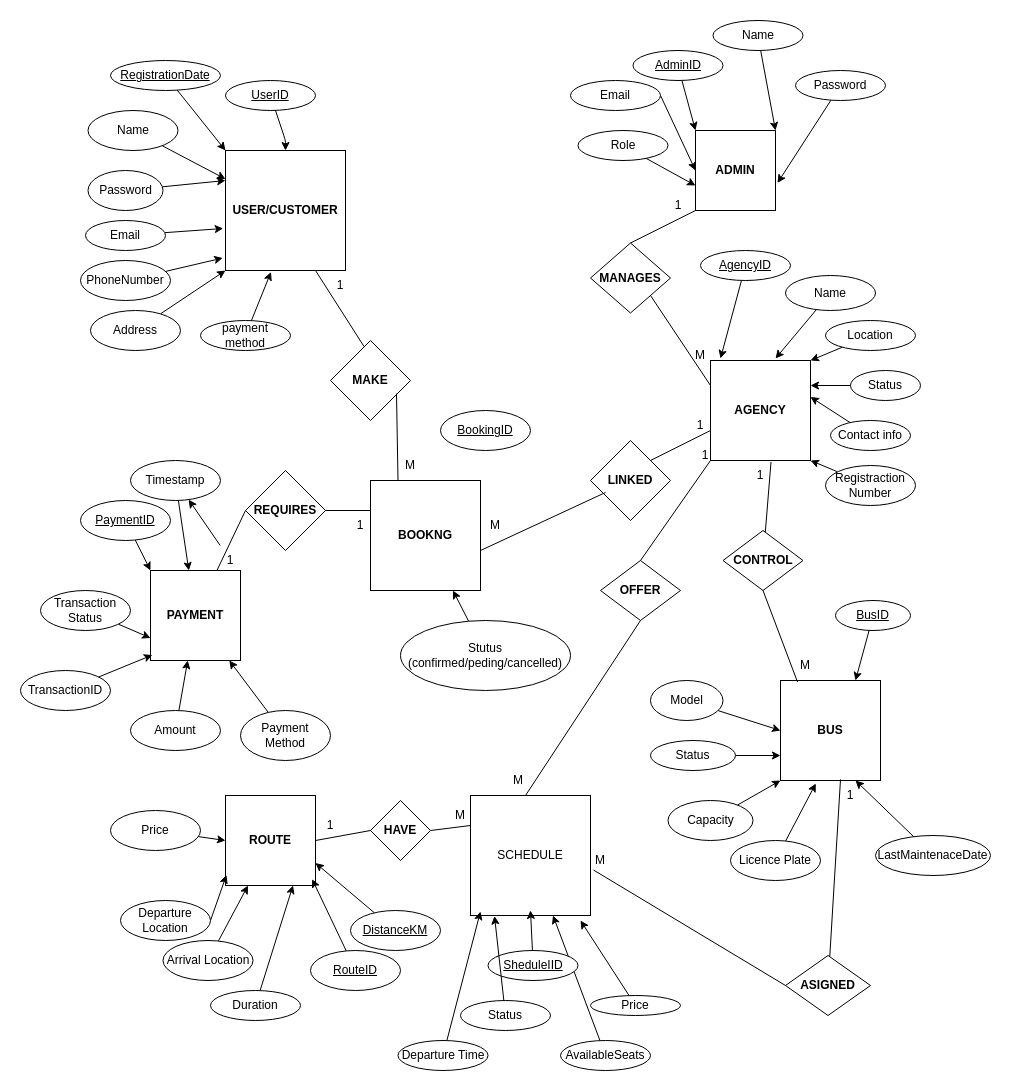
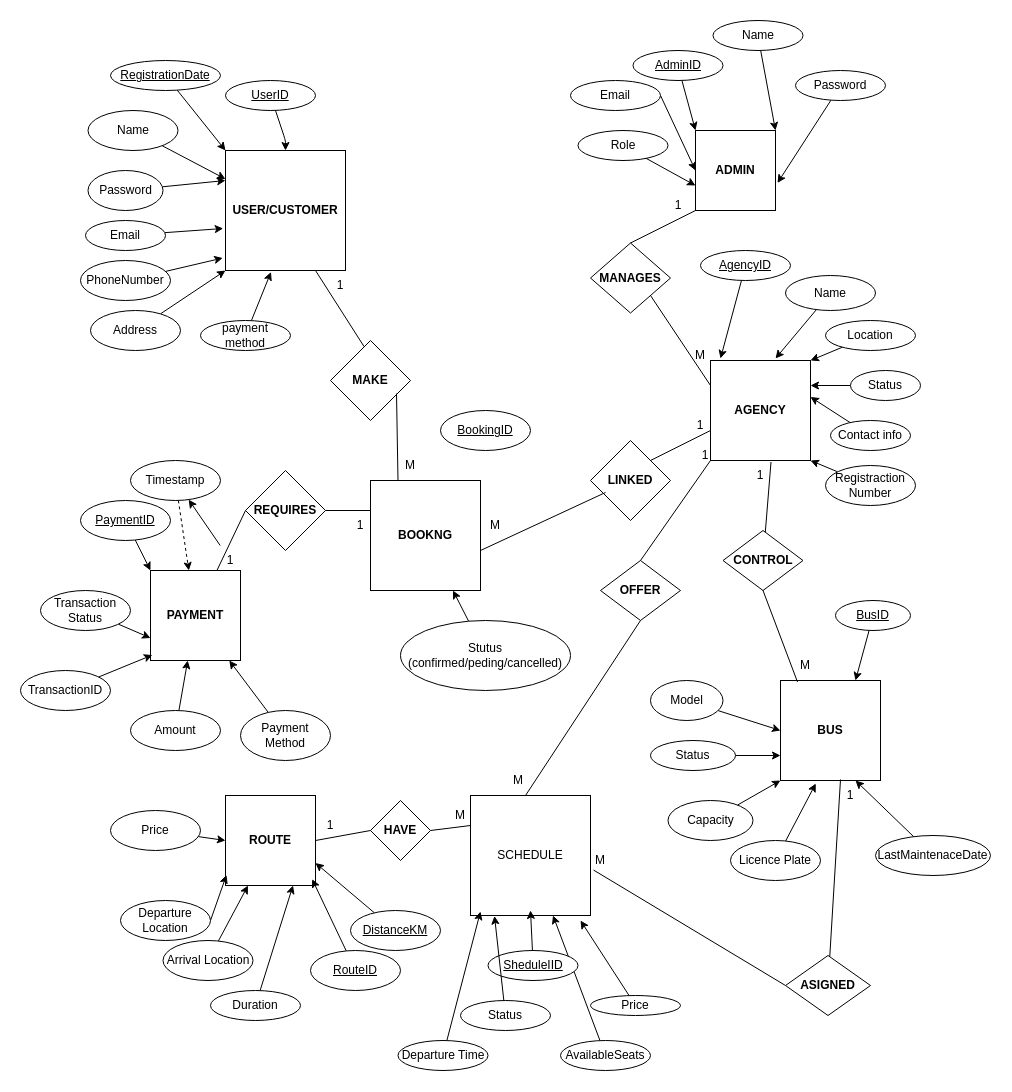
(183, 531) -> (183, 531)
